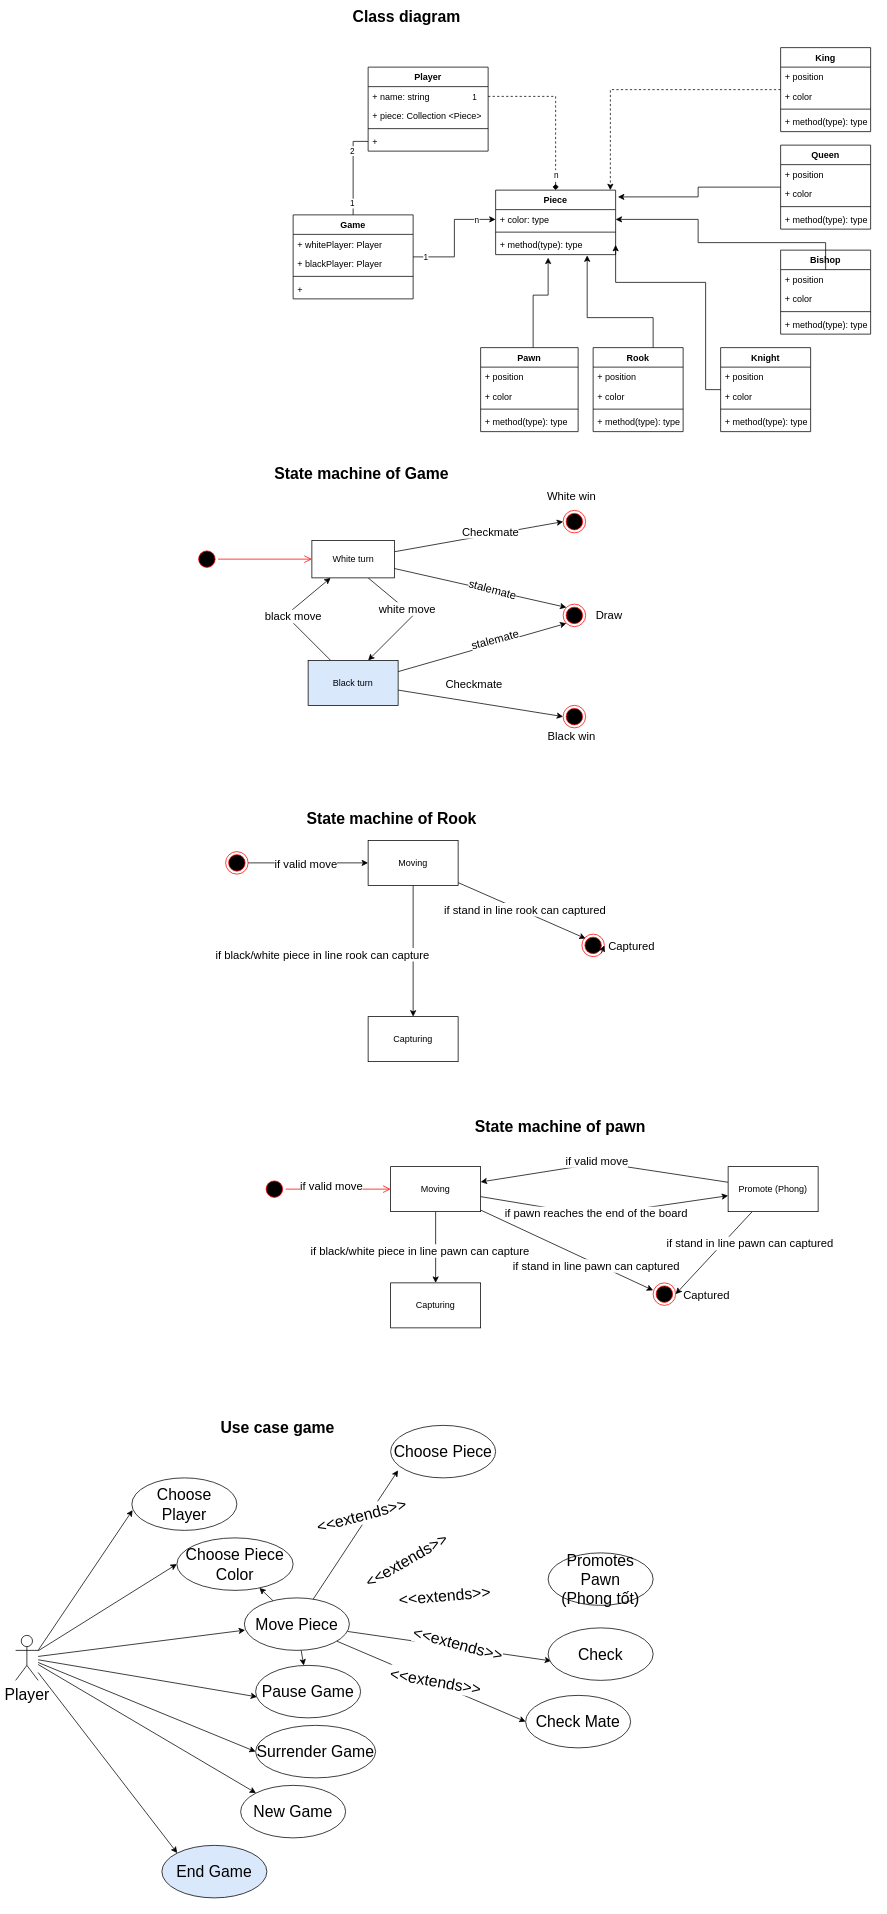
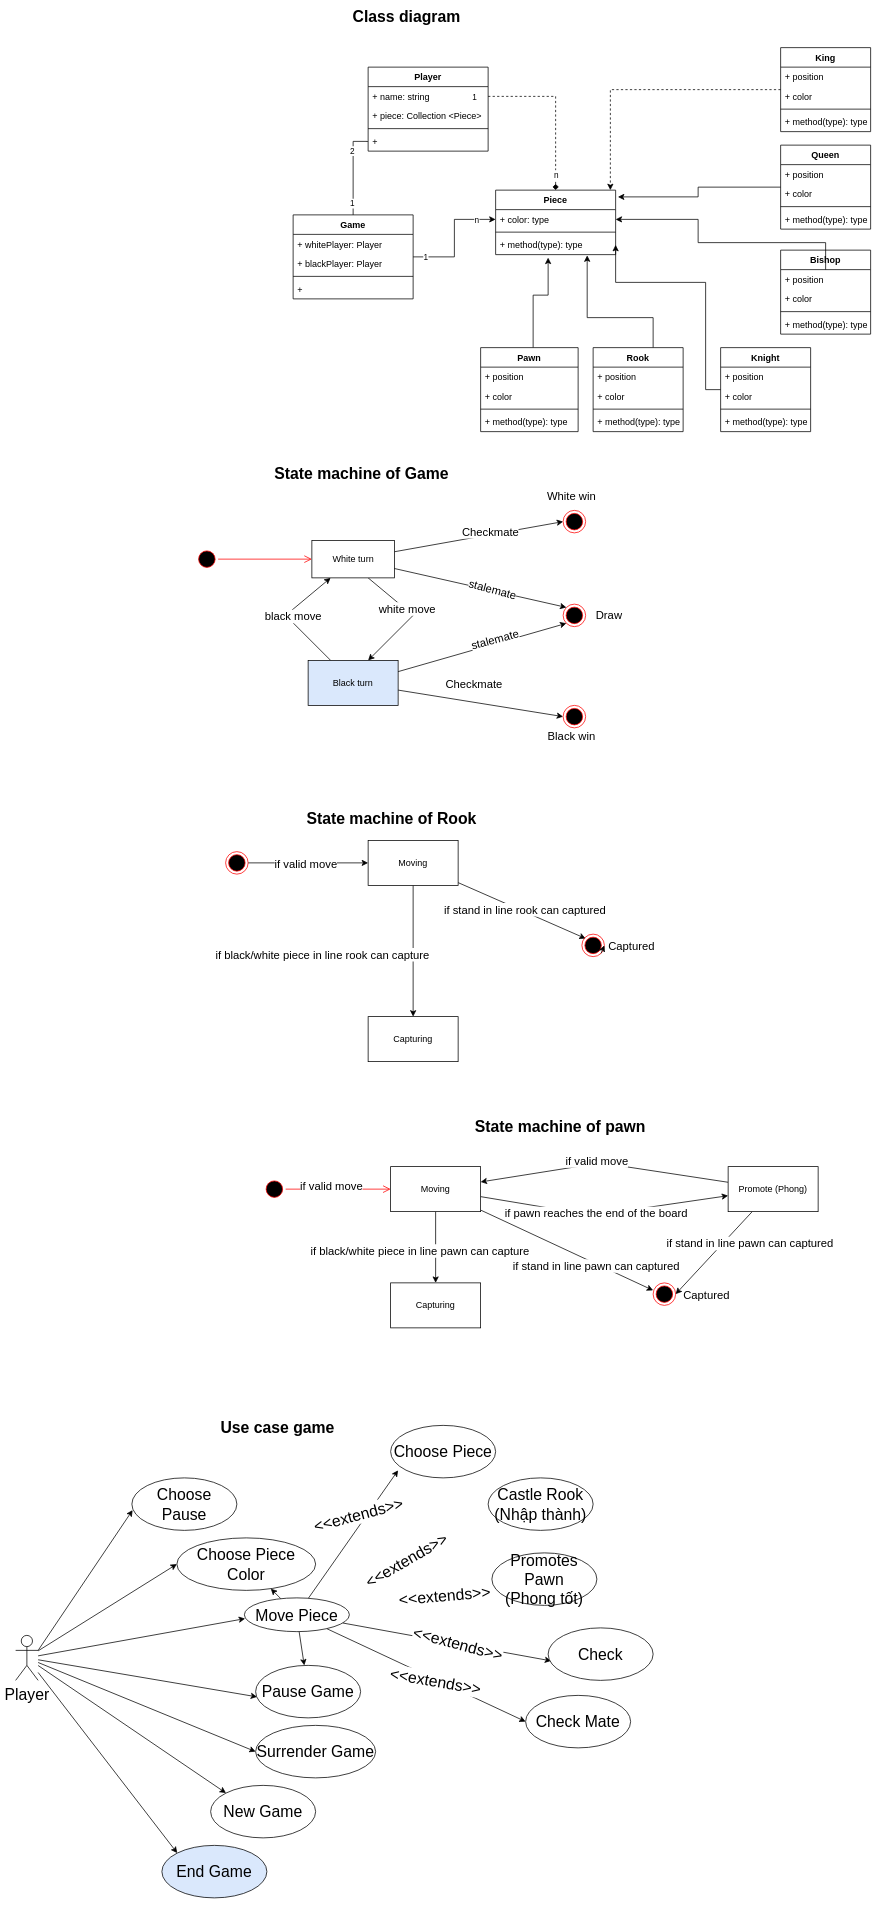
(184, 1504) -> (184, 1504)
none -> (540, 1504)
(235, 1564) -> (246, 1564)
(600, 1579) -> (544, 1579)
(297, 1624) -> (297, 1615)
(293, 1812) -> (263, 1812)
